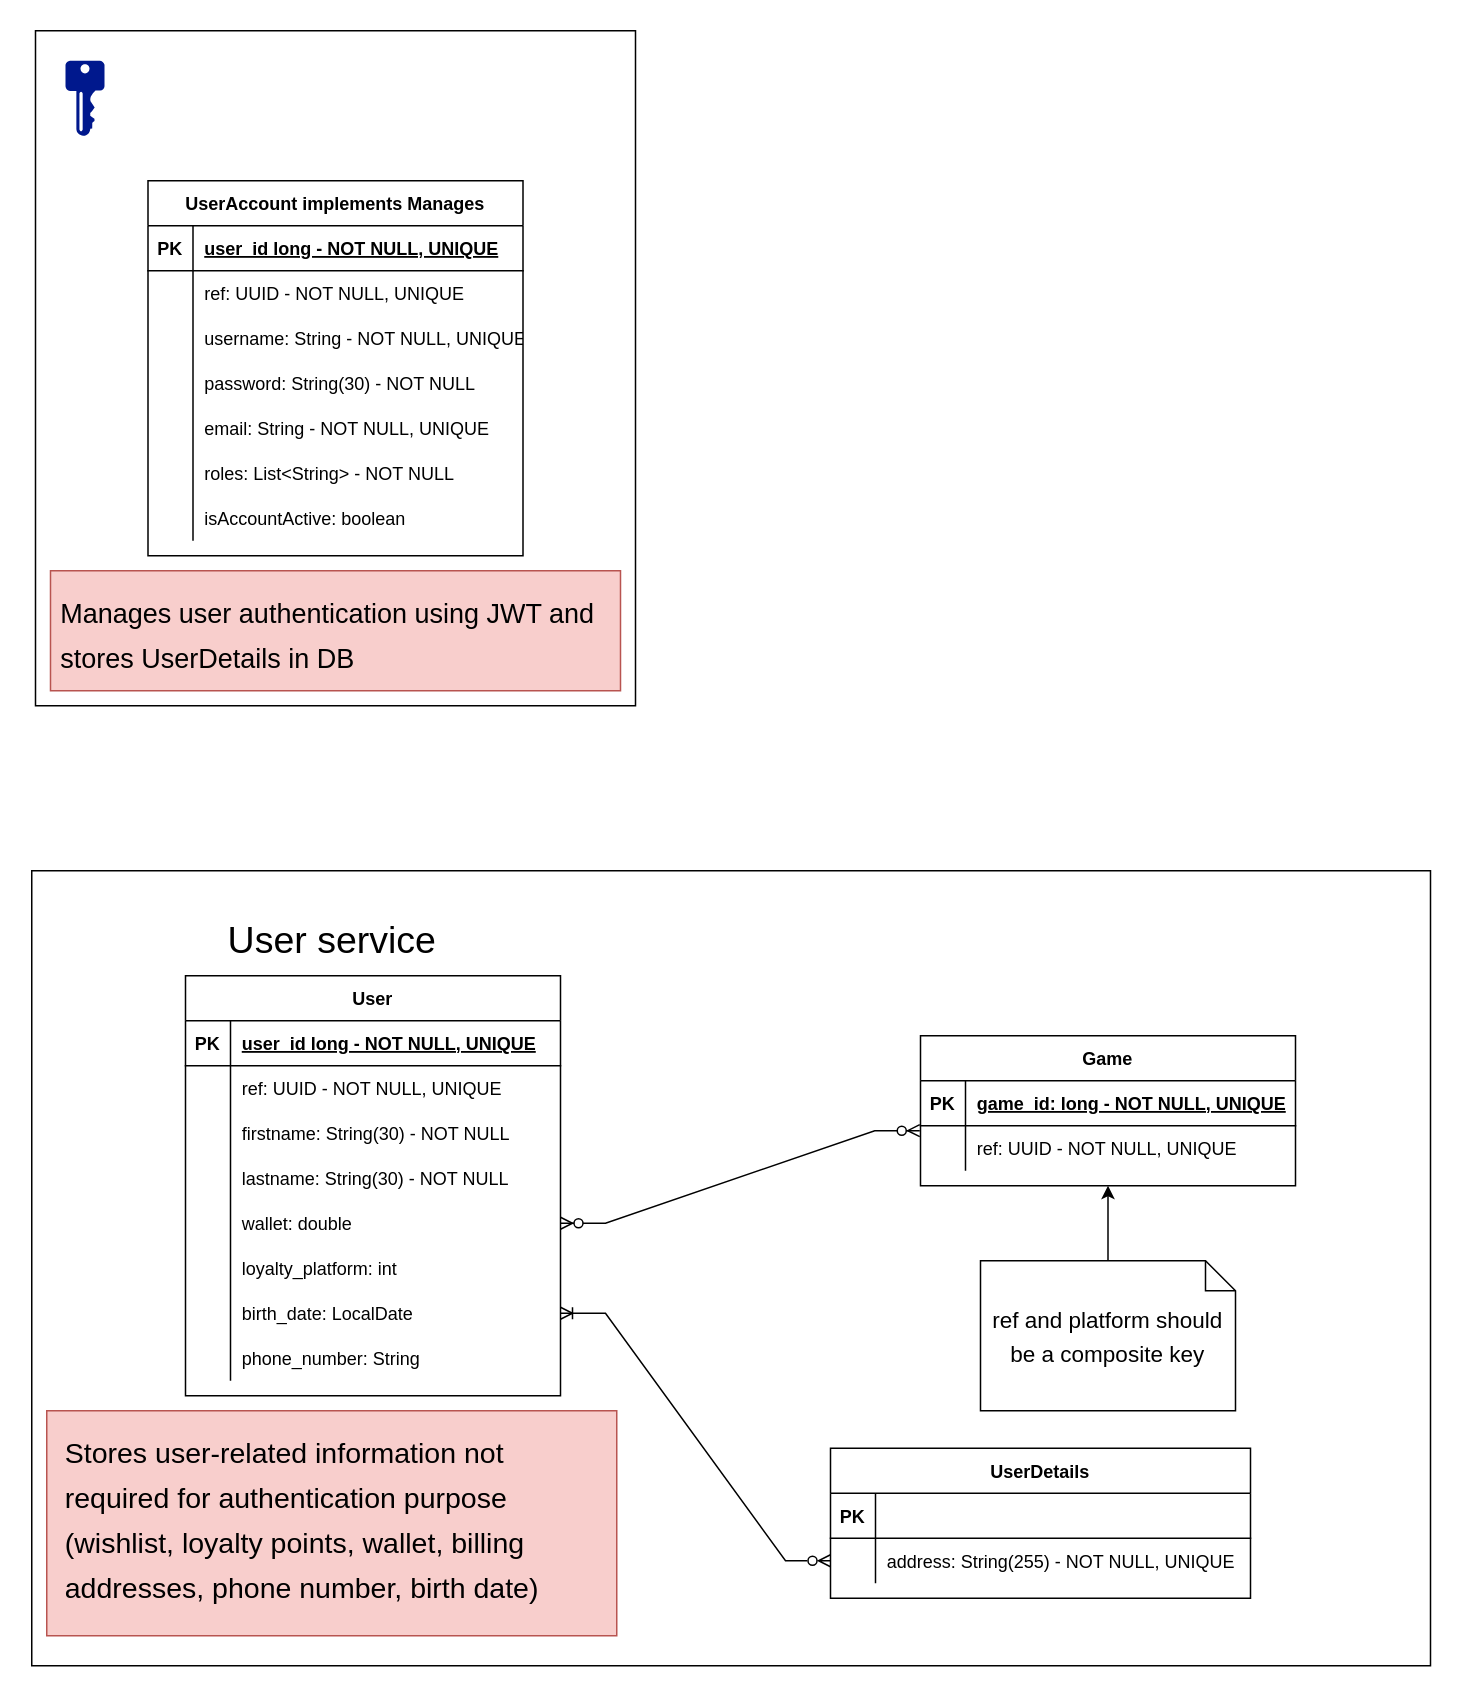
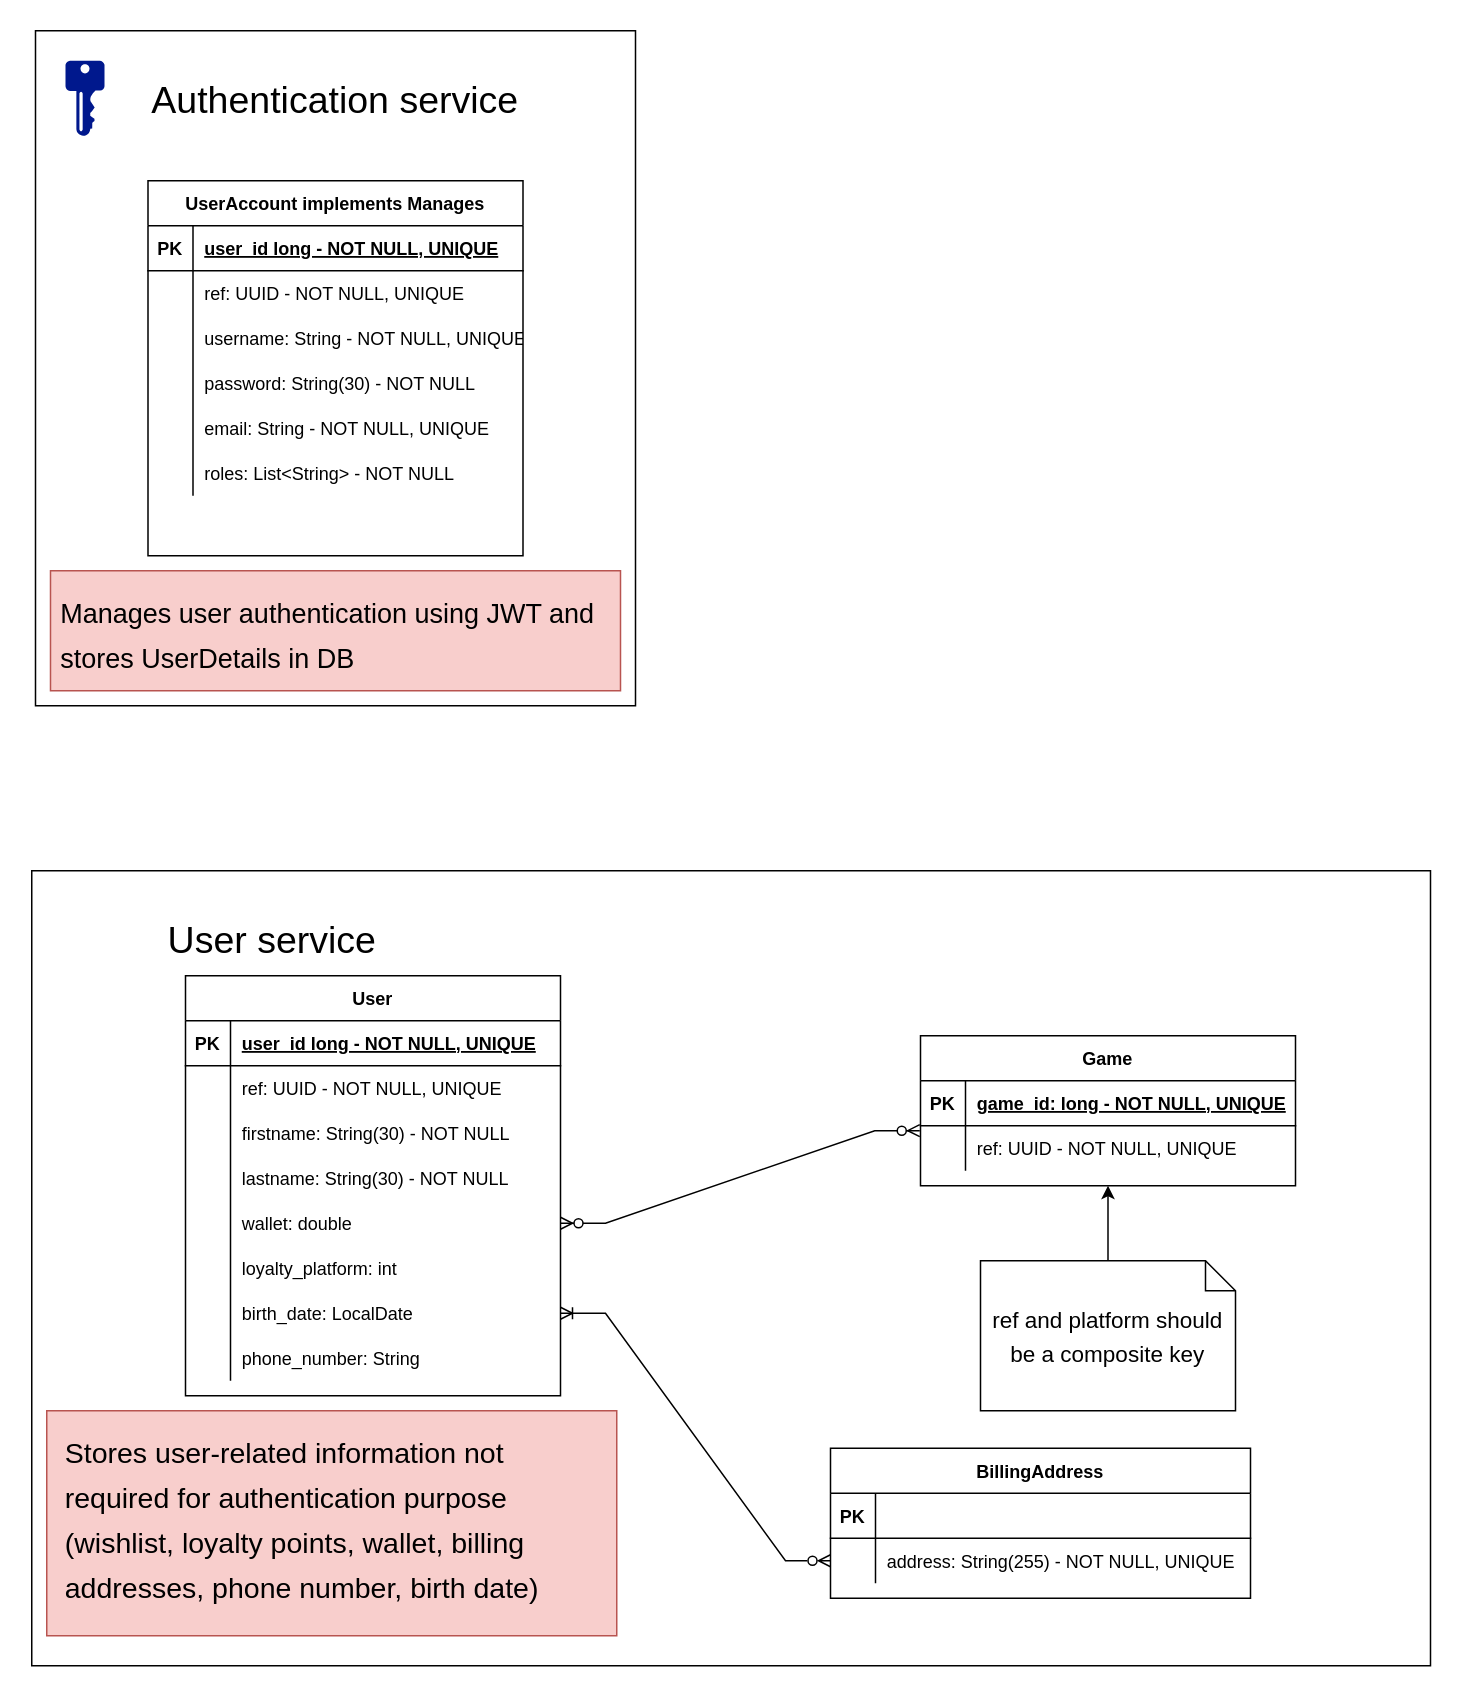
none -> (335, 98)
(358, 518) -> none
(332, 938) -> (272, 938)
(1040, 1472) -> (1040, 1472)
